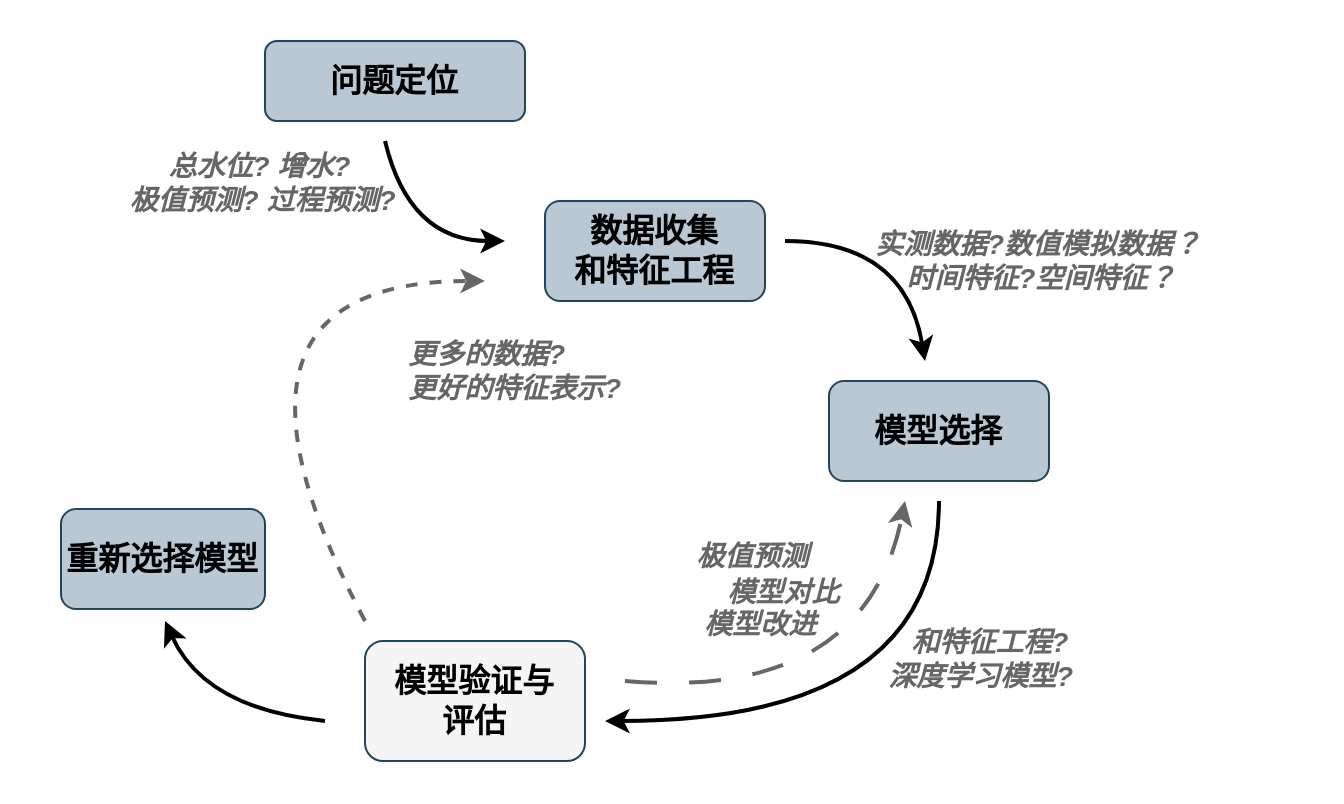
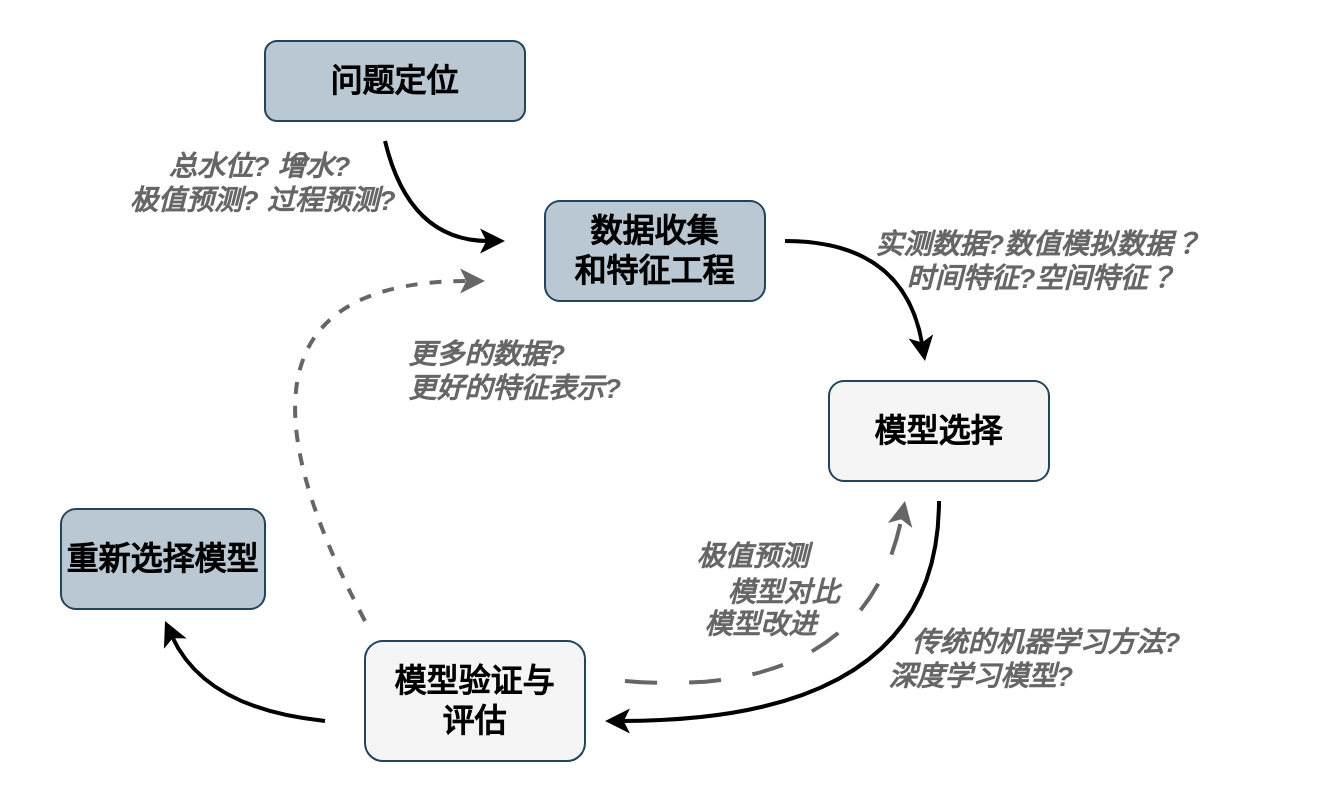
(939, 431) -> (939, 431)
(968, 659) -> (1004, 659)
